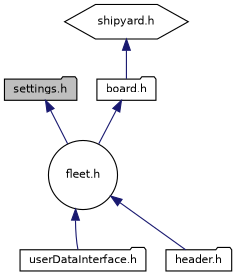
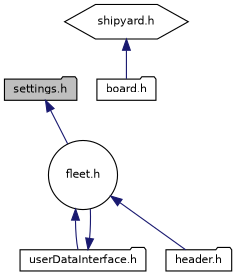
(107, 127) -> (90, 224)
